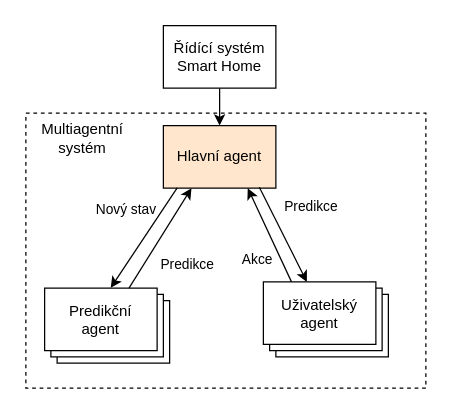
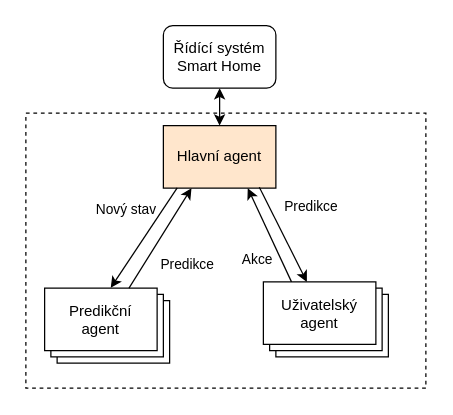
(219, 57) -> (219, 57)
(219, 94) -> (219, 98)
(82, 138) -> none
